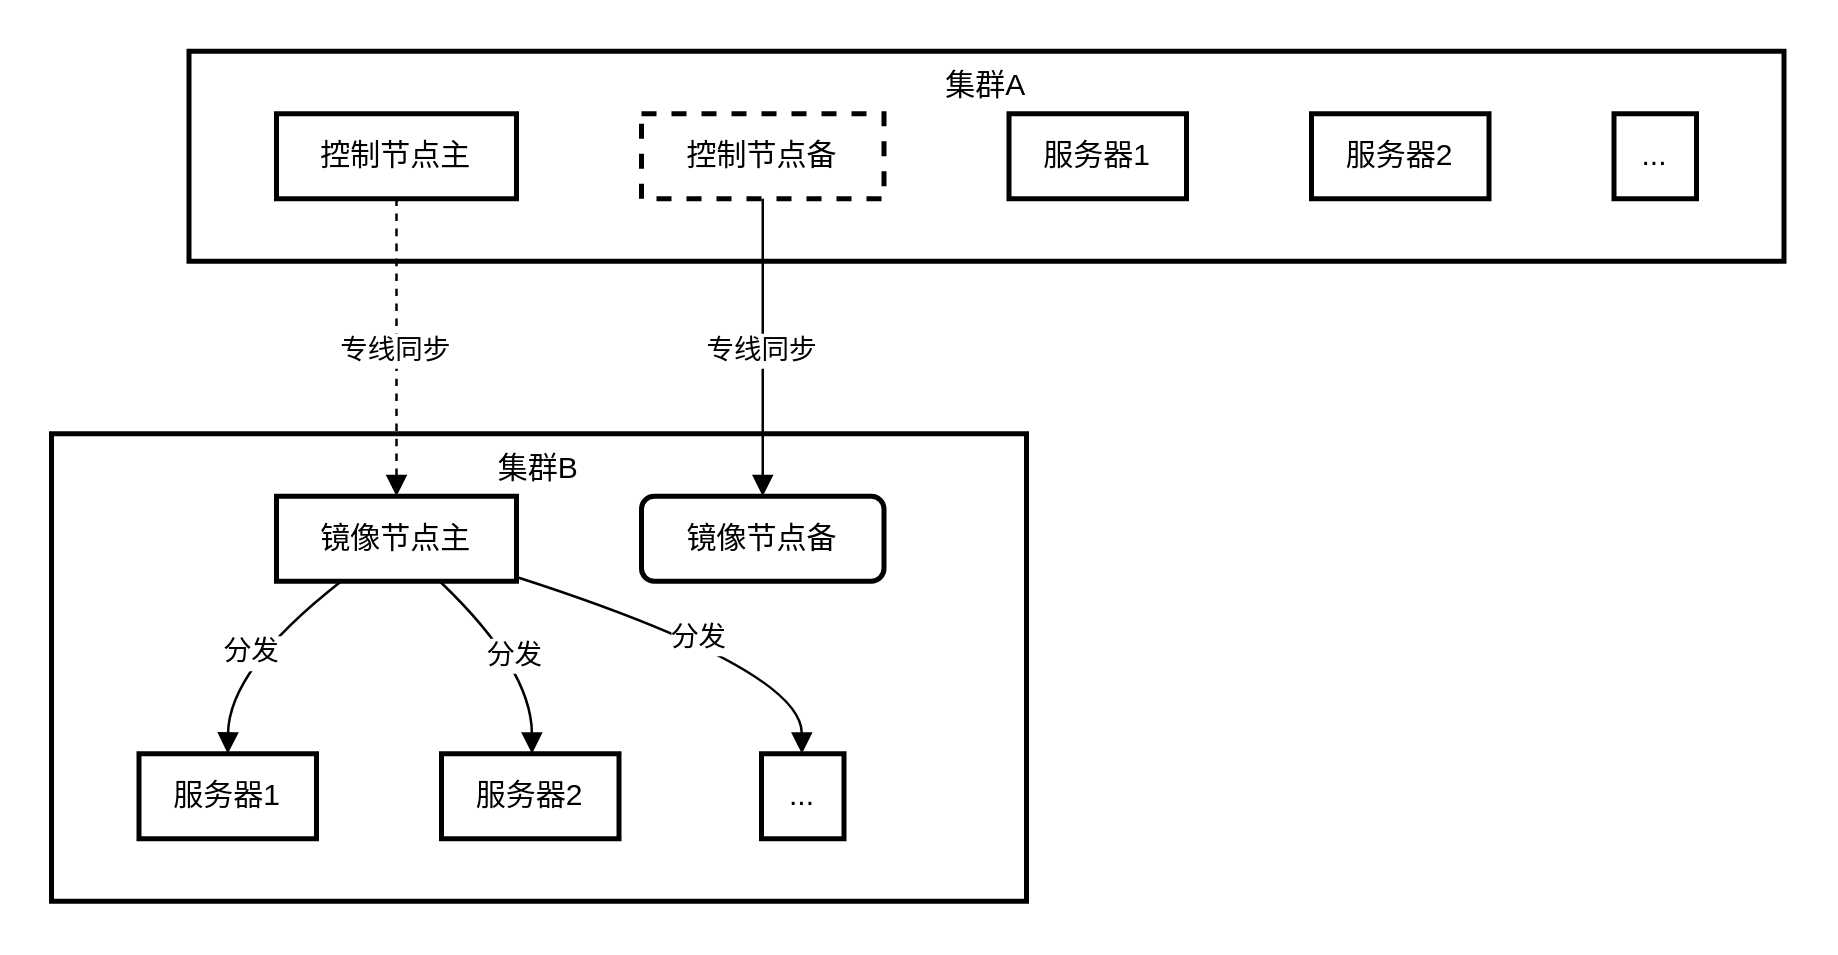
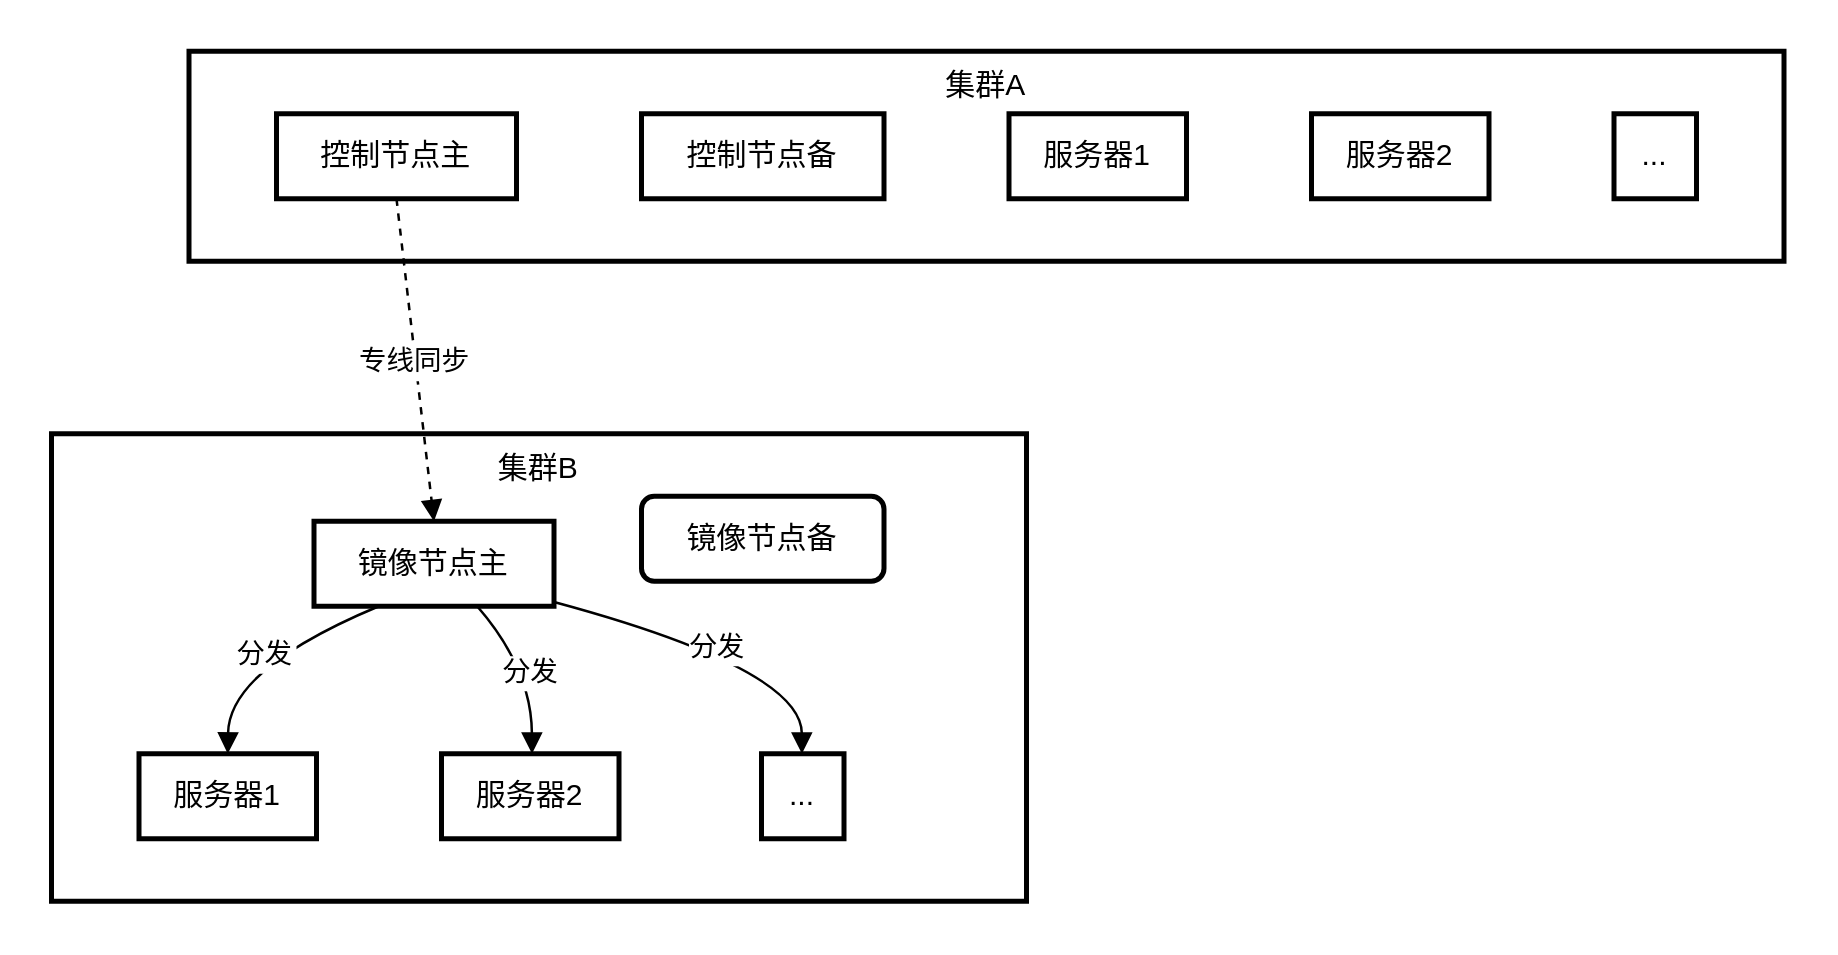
(763, 156) -> (763, 156)
(763, 339) -> none
(396, 539) -> (434, 564)
